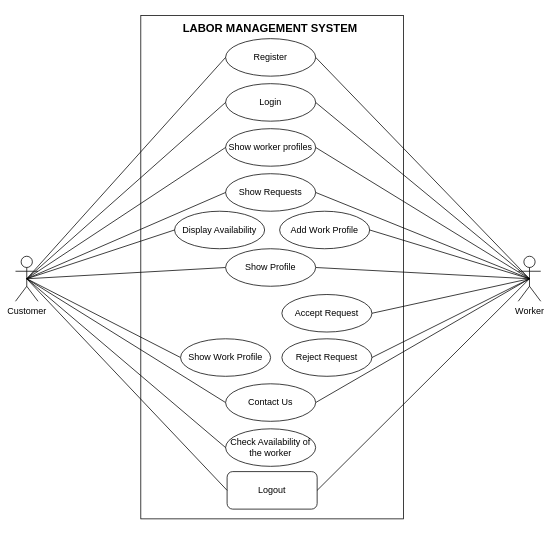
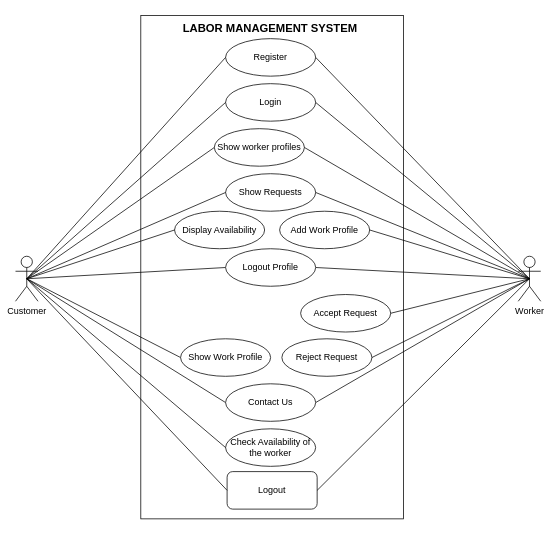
(270, 147) -> (259, 147)
(270, 267) -> (270, 267)
(327, 313) -> (345, 313)
